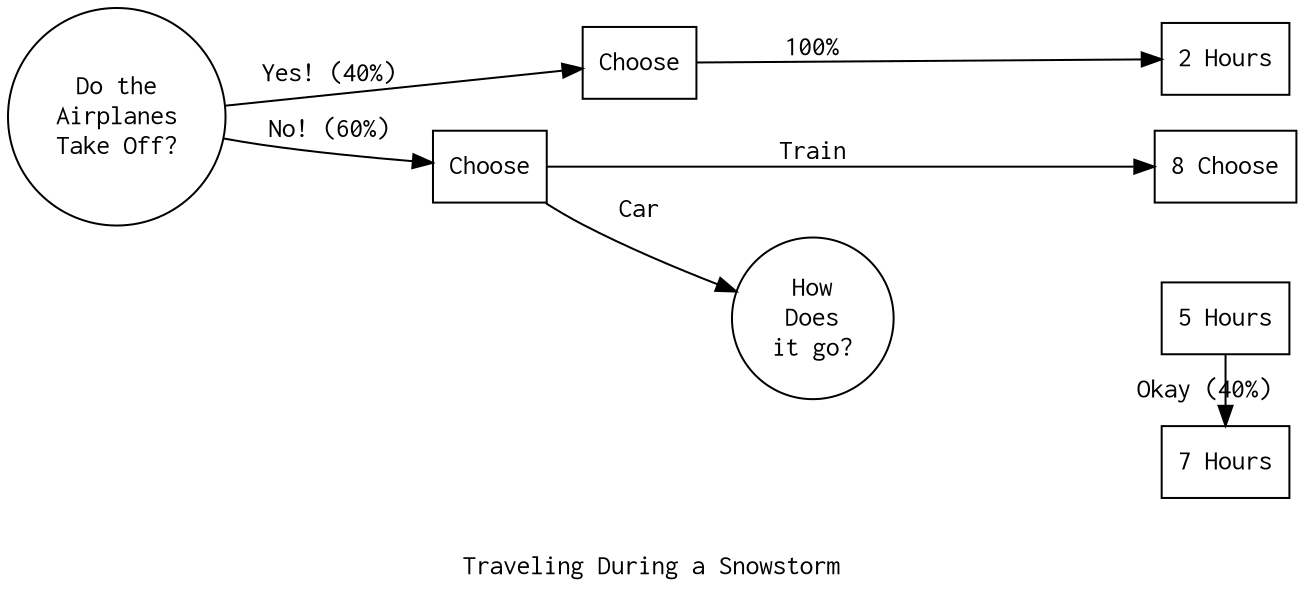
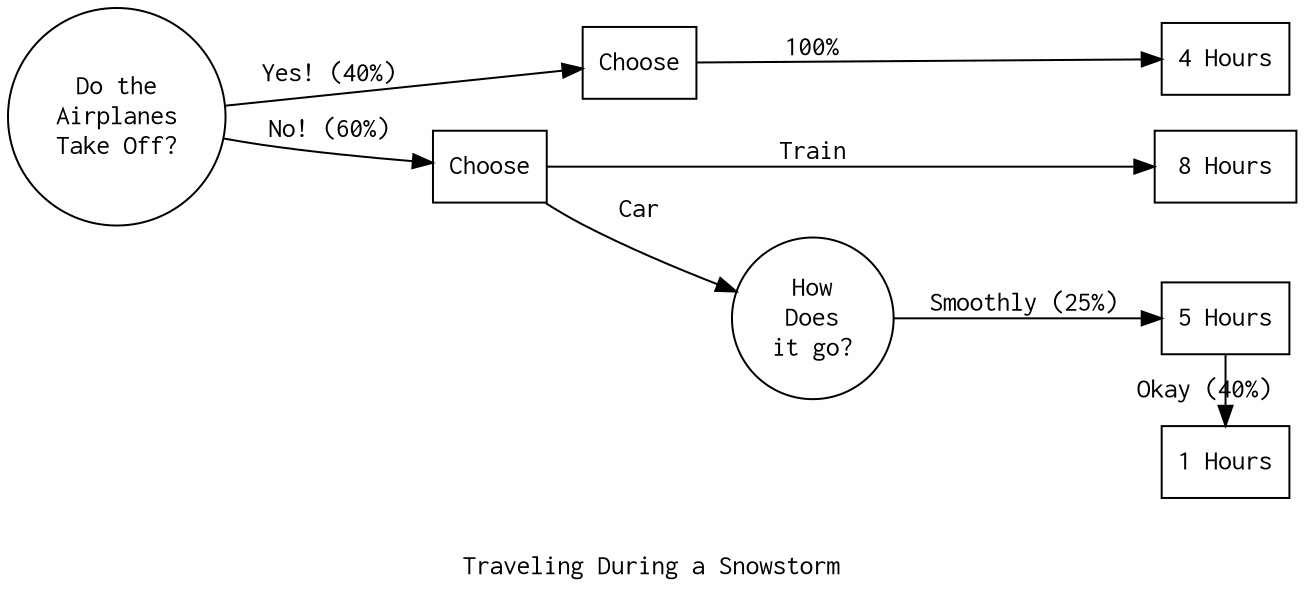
(1226, 59) -> (1226, 59)
(1226, 167) -> (1226, 167)
none -> (1017, 318)
(1226, 462) -> (1226, 462)
